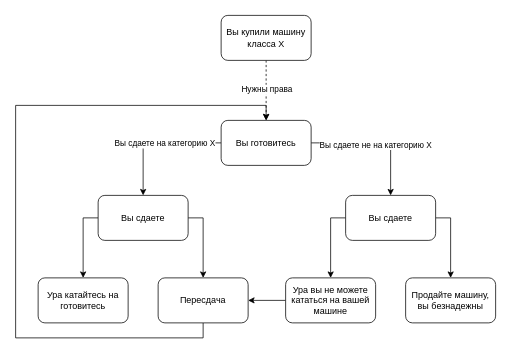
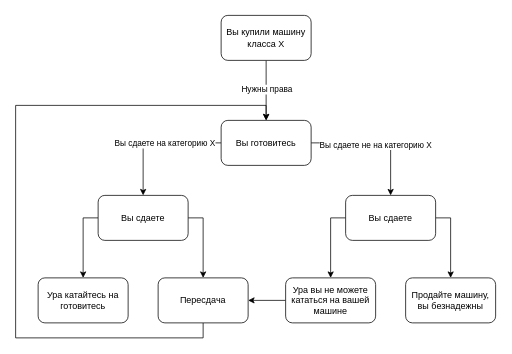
(266, 72) -> (266, 72)
